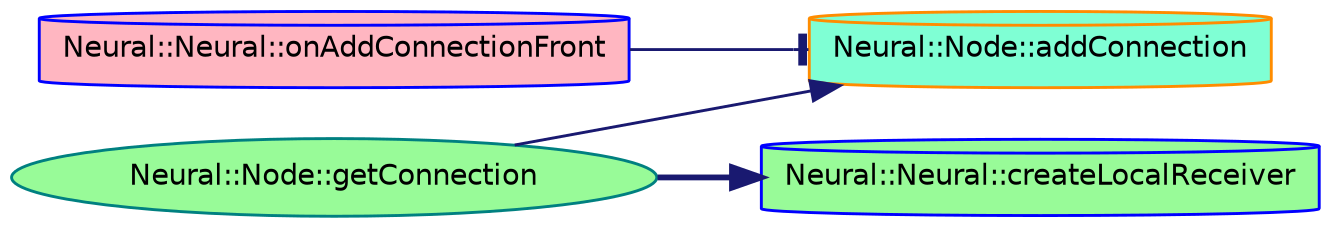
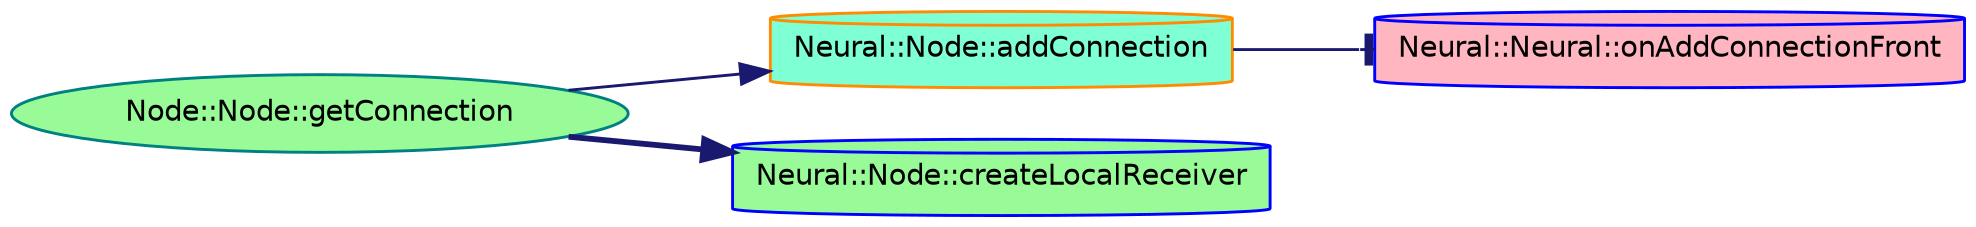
(712, 50) -> (1296, 50)
(334, 177) -> (320, 113)
(1040, 177) -> (1001, 177)
